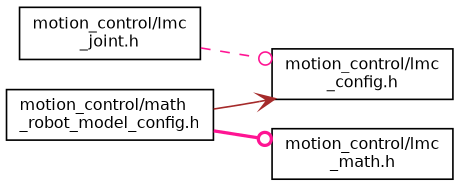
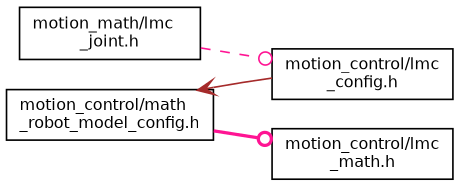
(110, 33) -> (110, 33)
(236, 105) -> (243, 82)
